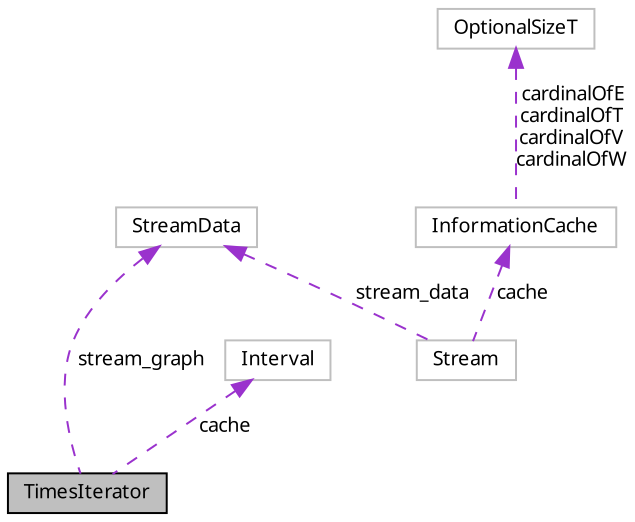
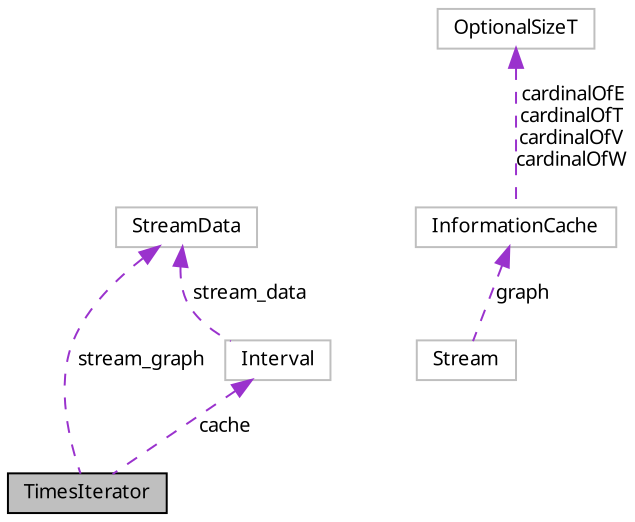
(521, 294) -> (521, 294)
(338, 297) -> (193, 312)
